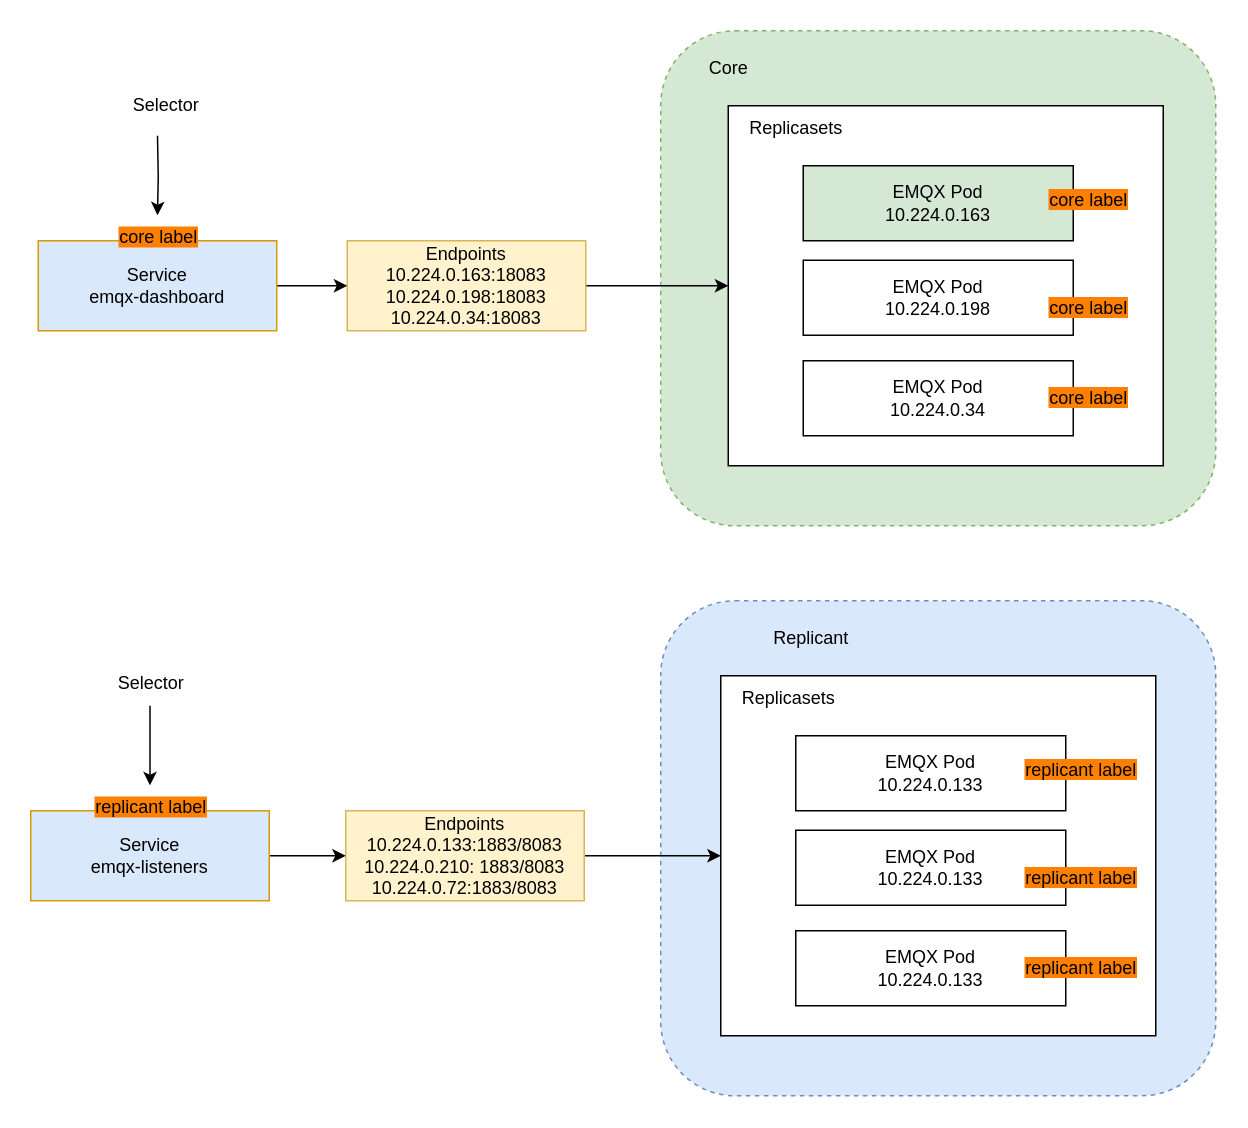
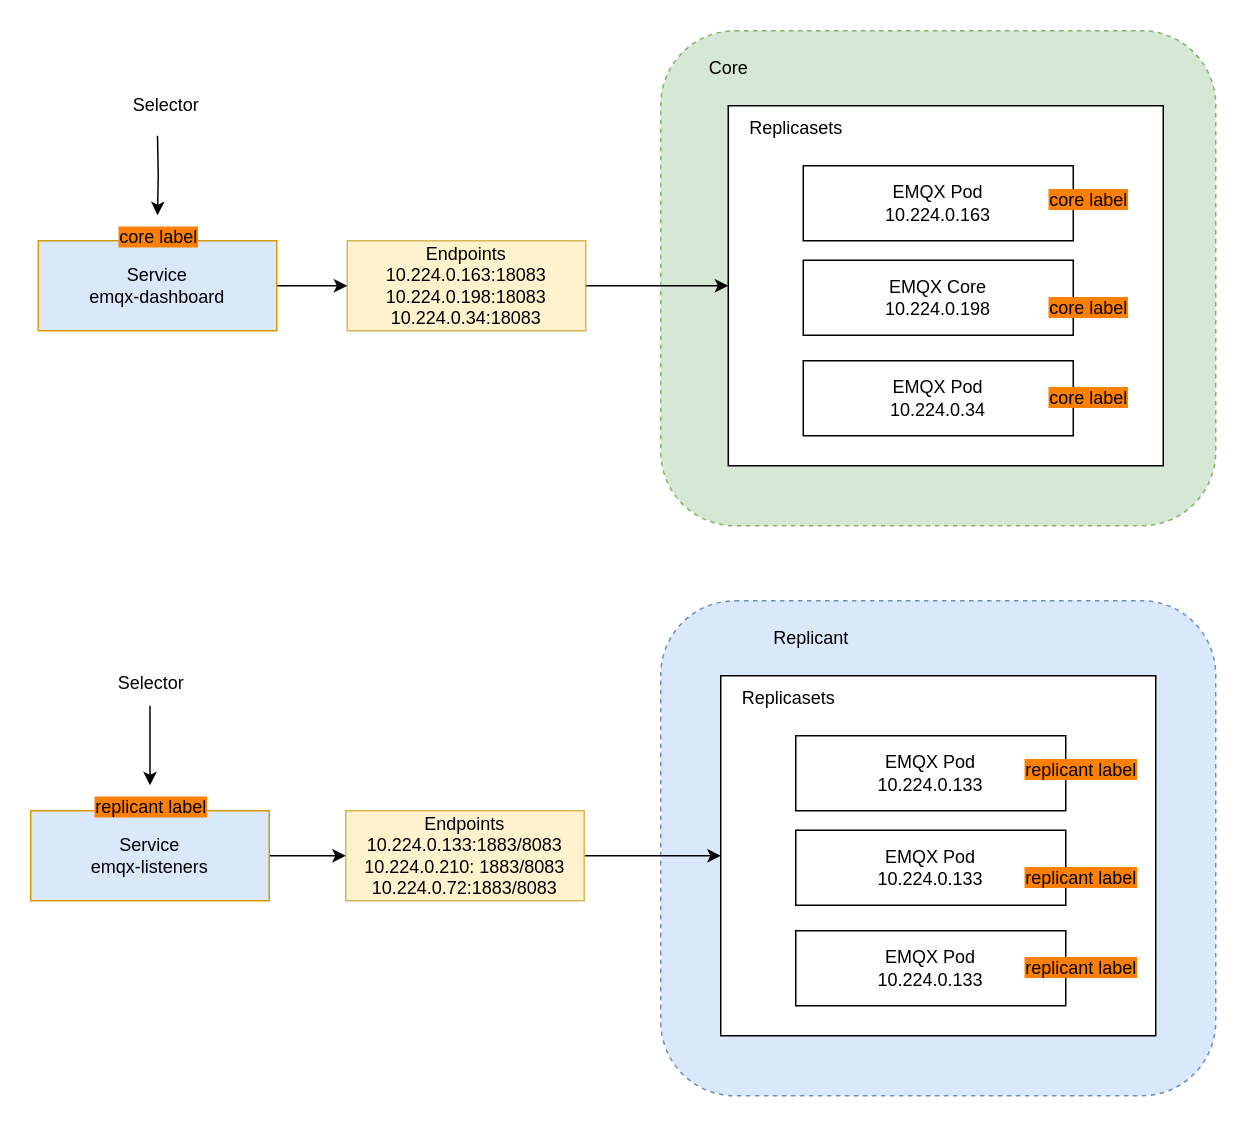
(938, 203) -> (938, 203)
(938, 298) -> (938, 298)
